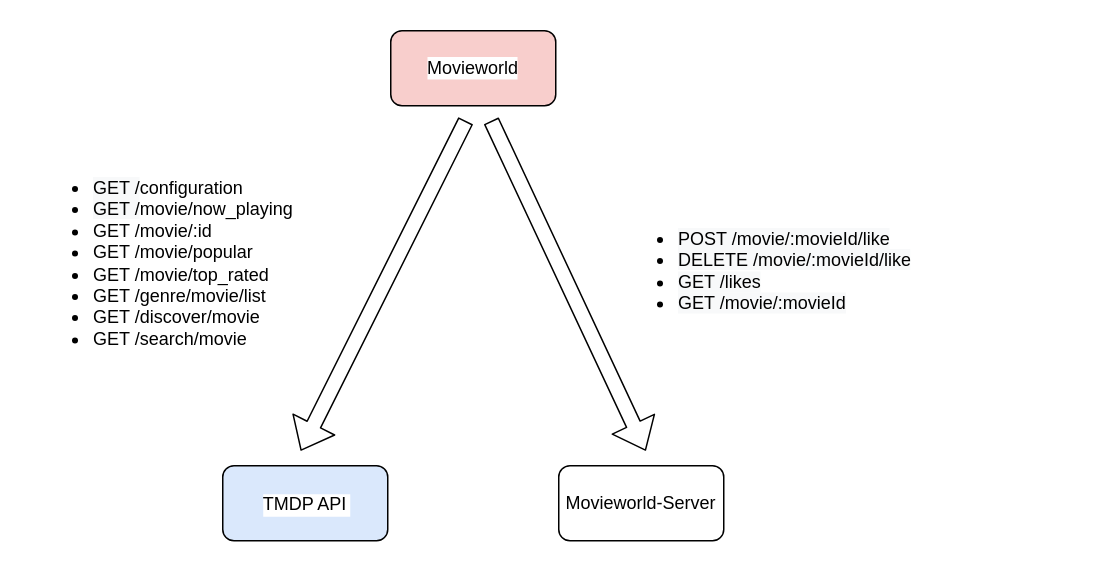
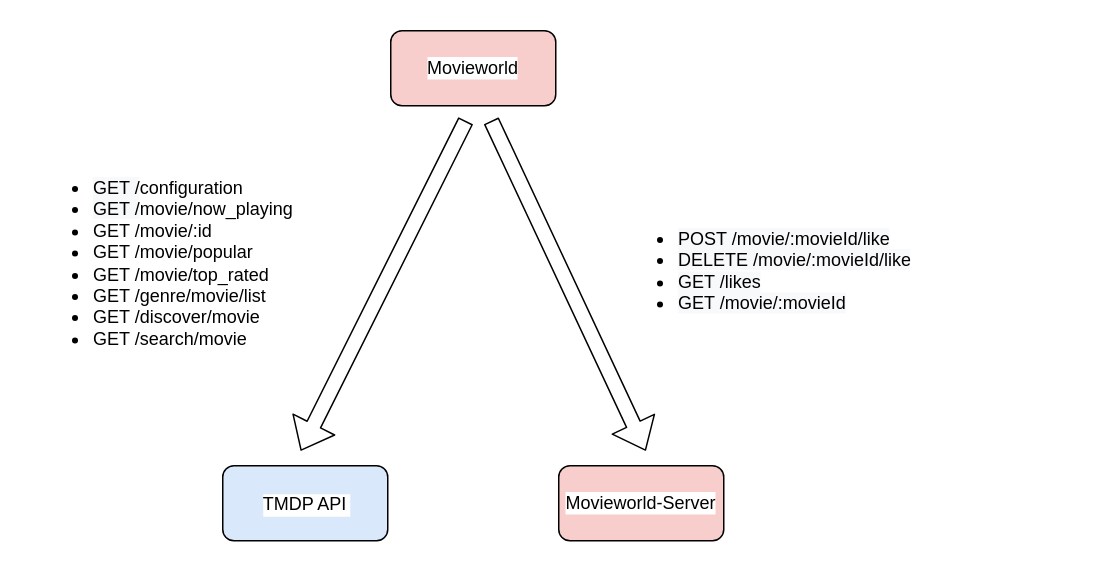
(641, 503) -> (641, 503)
